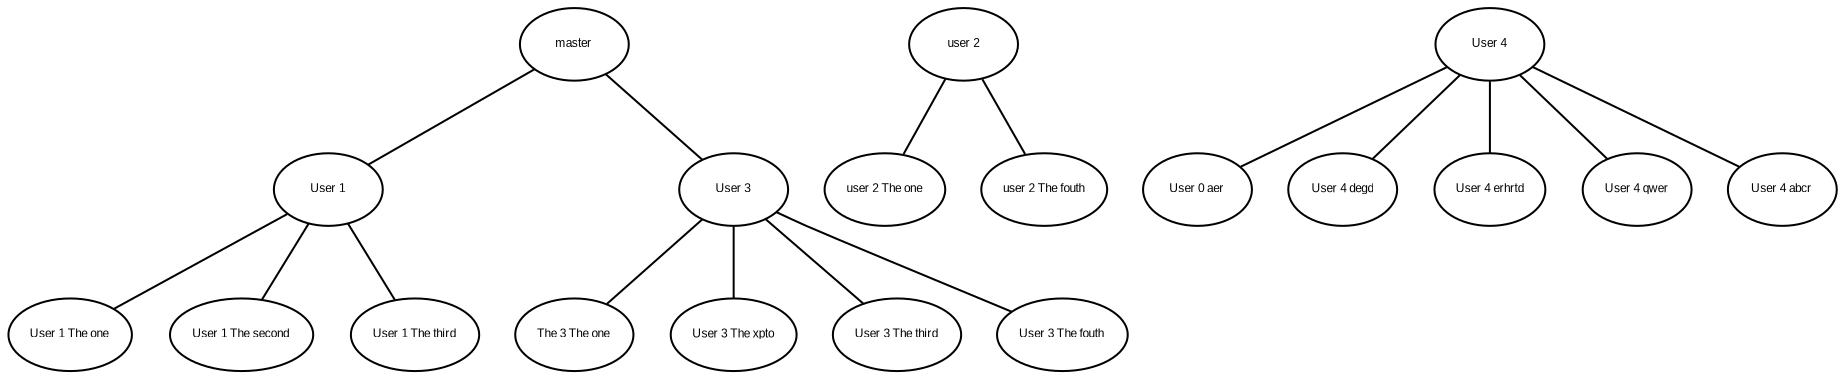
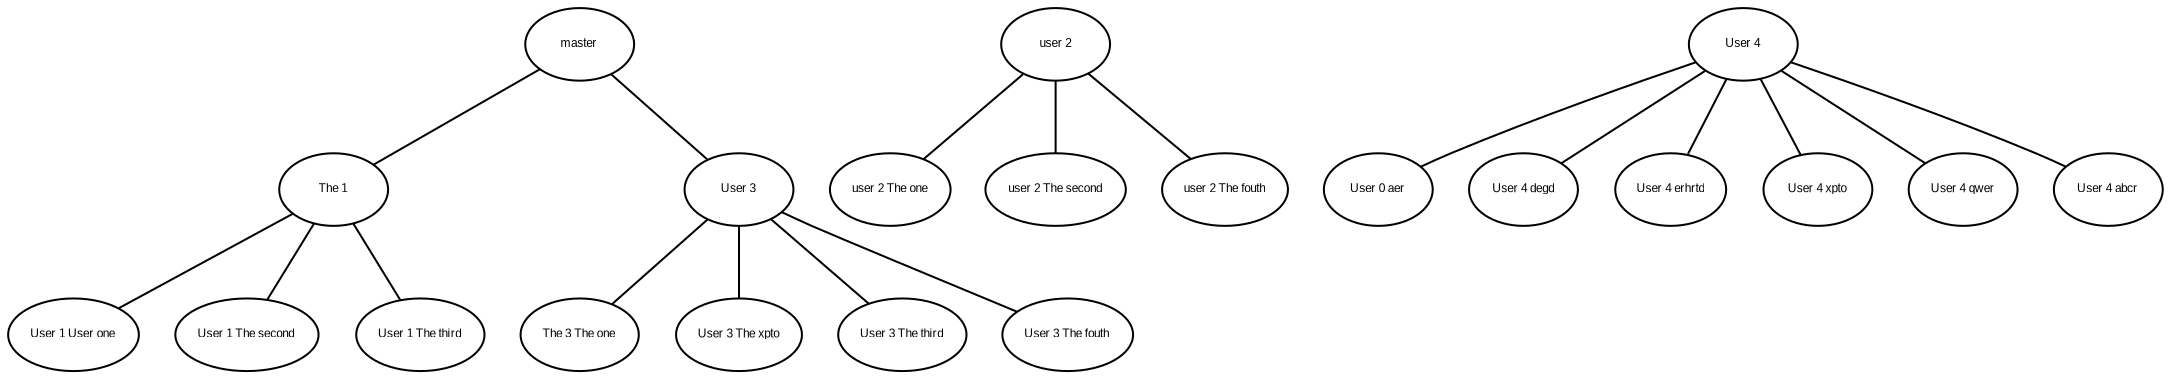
(328, 190) -> (334, 190)
none -> (1056, 190)
none -> (1818, 190)
(70, 335) -> (74, 335)
